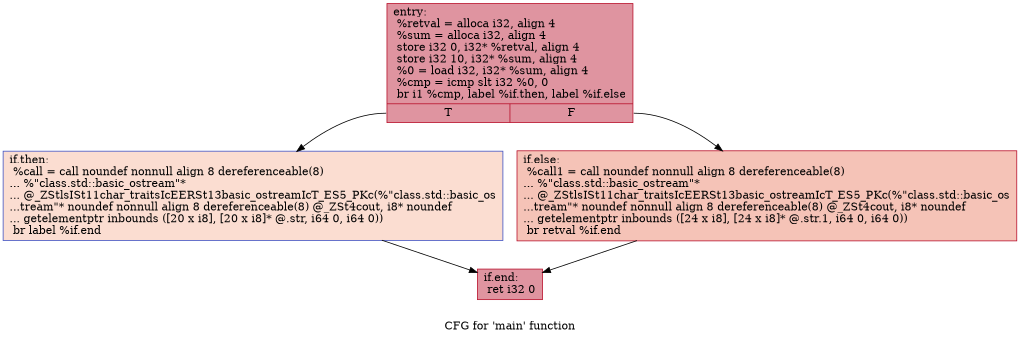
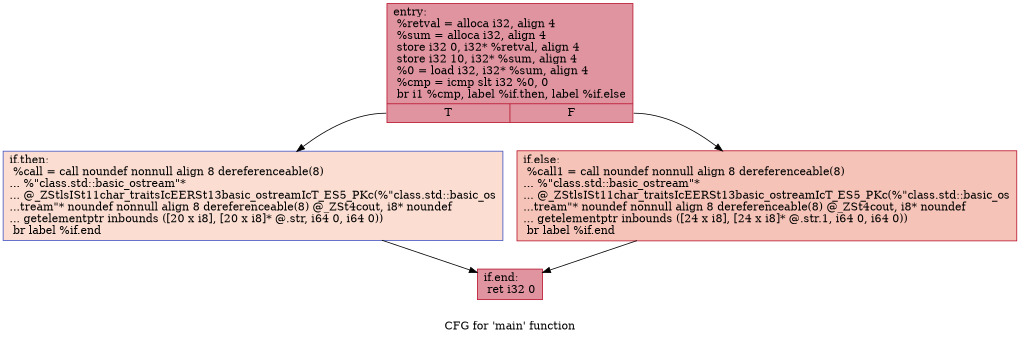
(572, 231) -> (569, 231)
